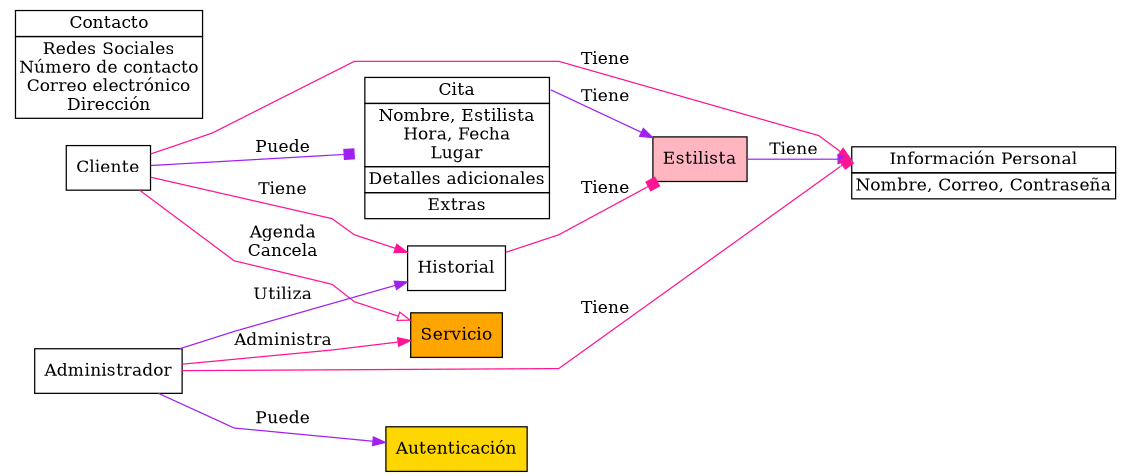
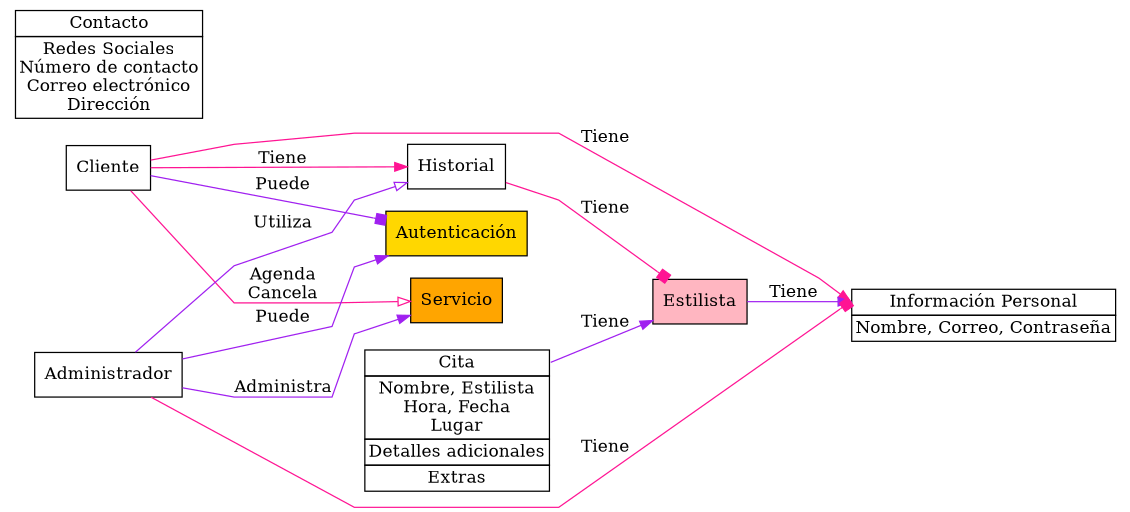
(246, 160) -> (262, 197)
(287, 316) -> (260, 257)
(290, 354) -> (313, 397)
